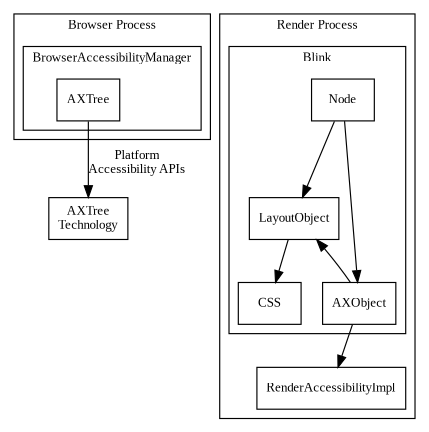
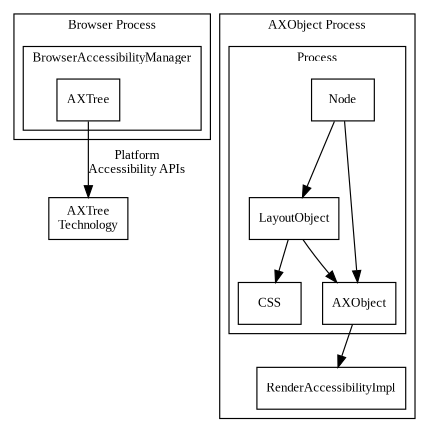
(317, 26) -> (317, 26)
(317, 58) -> (317, 58)
(338, 265) -> (316, 257)
